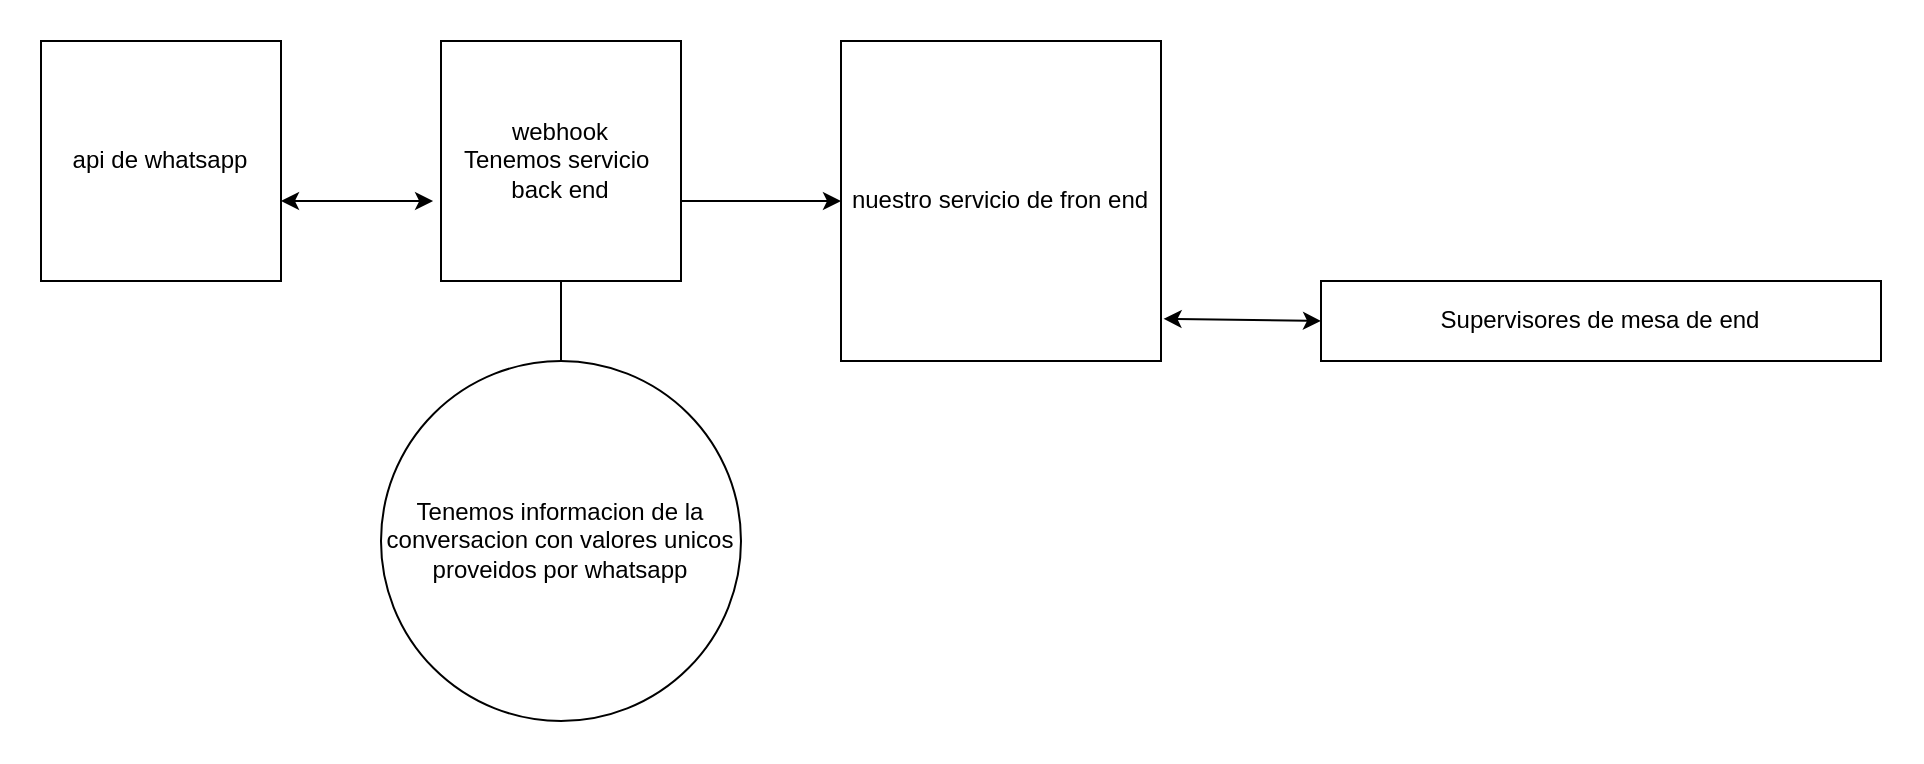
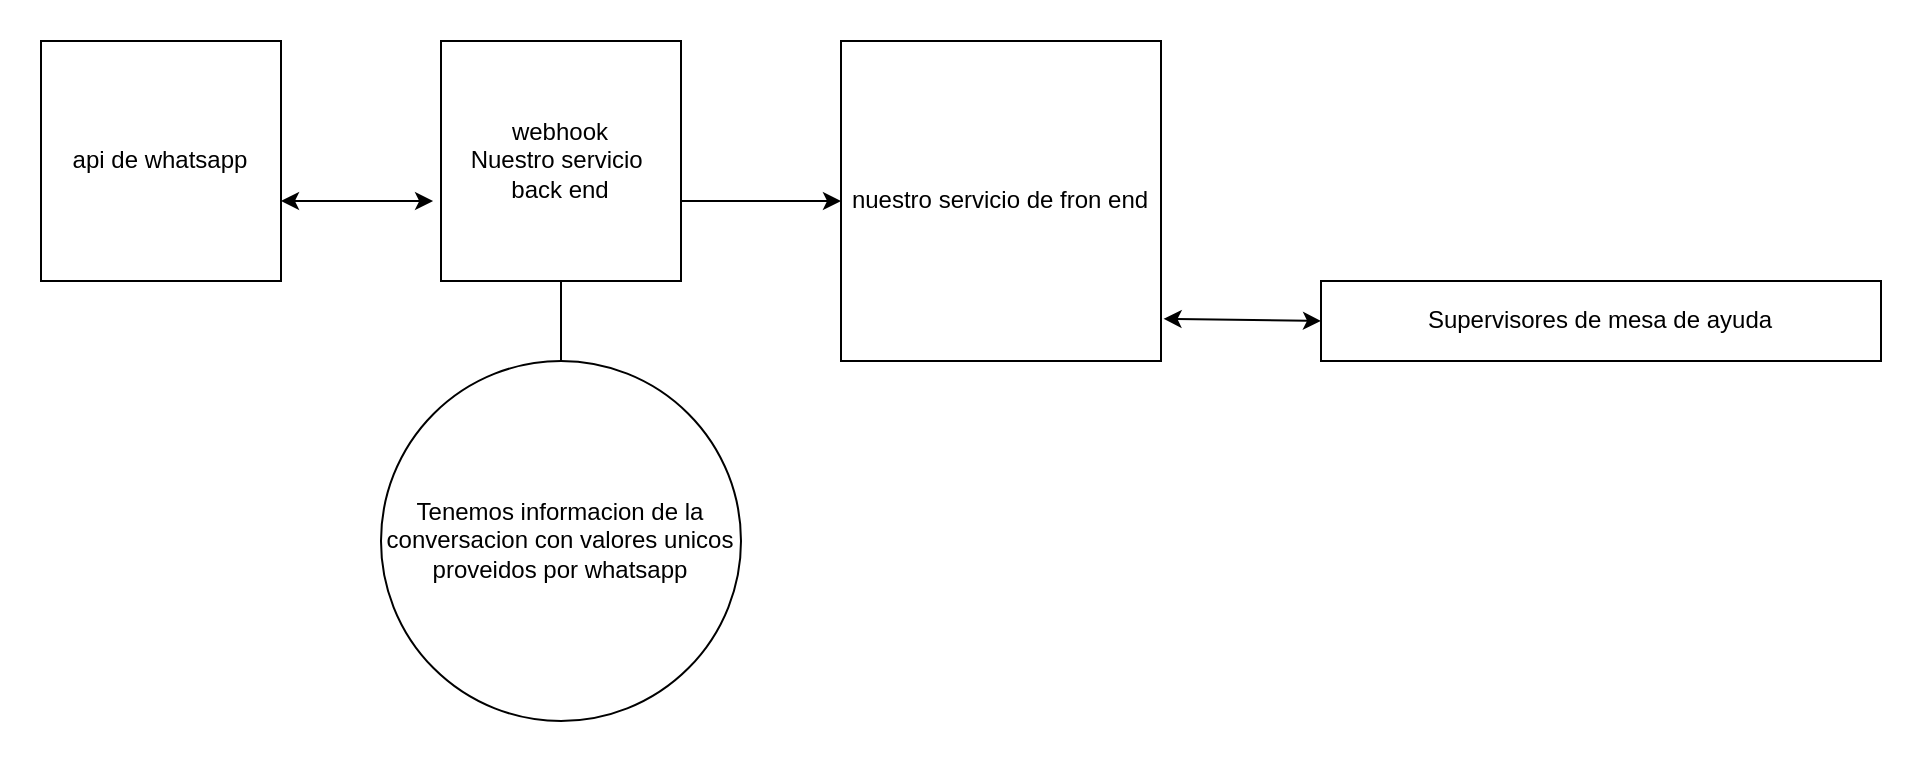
(561, 161) -> (561, 161)
(1601, 321) -> (1601, 321)
